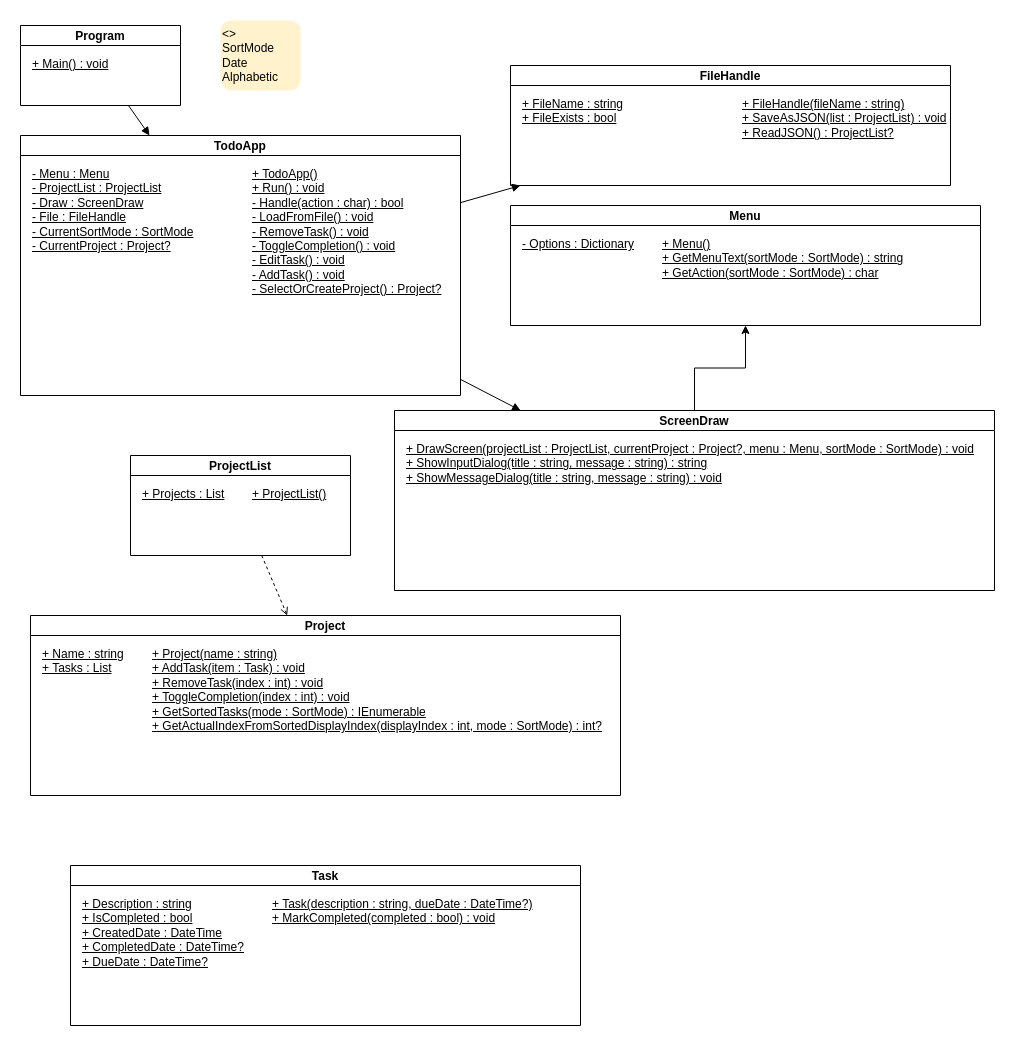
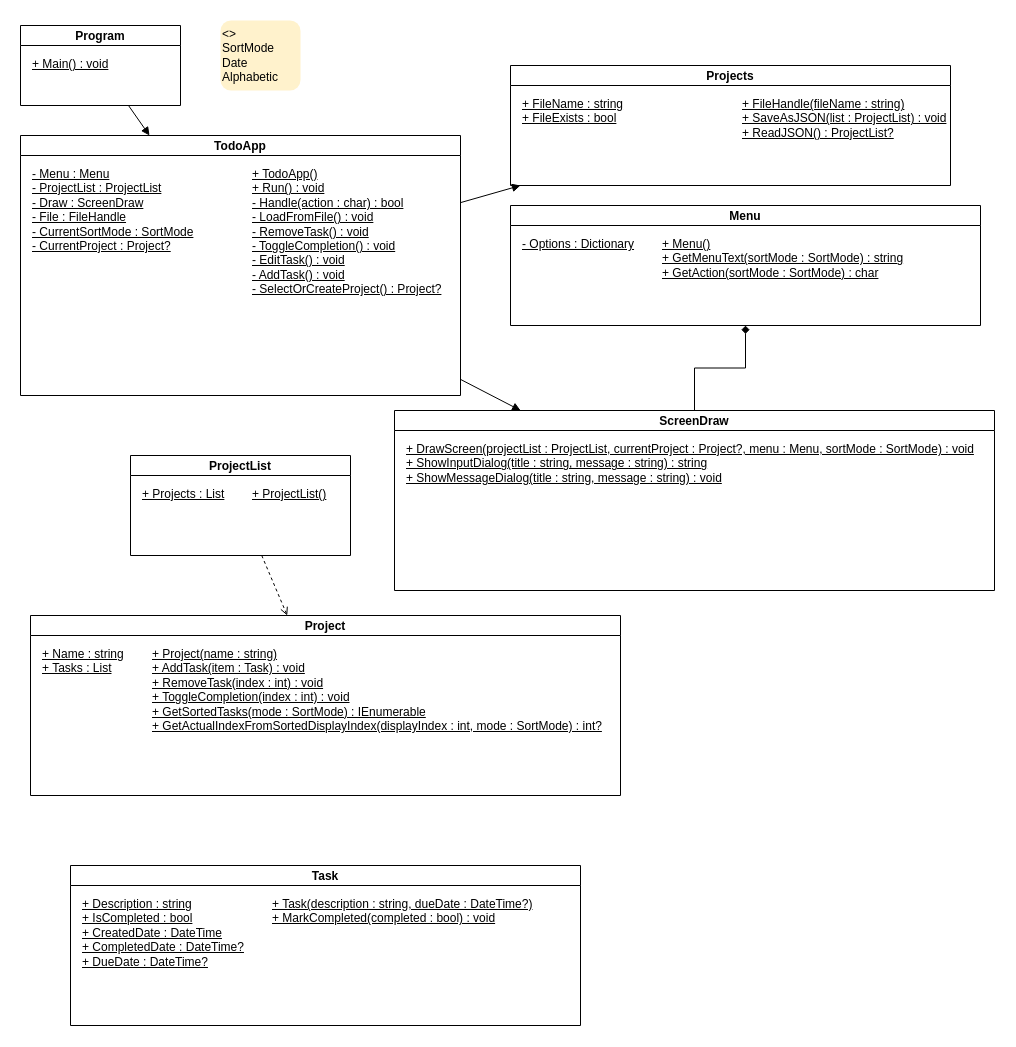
(730, 76) -> (730, 76)
(746, 334) -> (746, 334)
